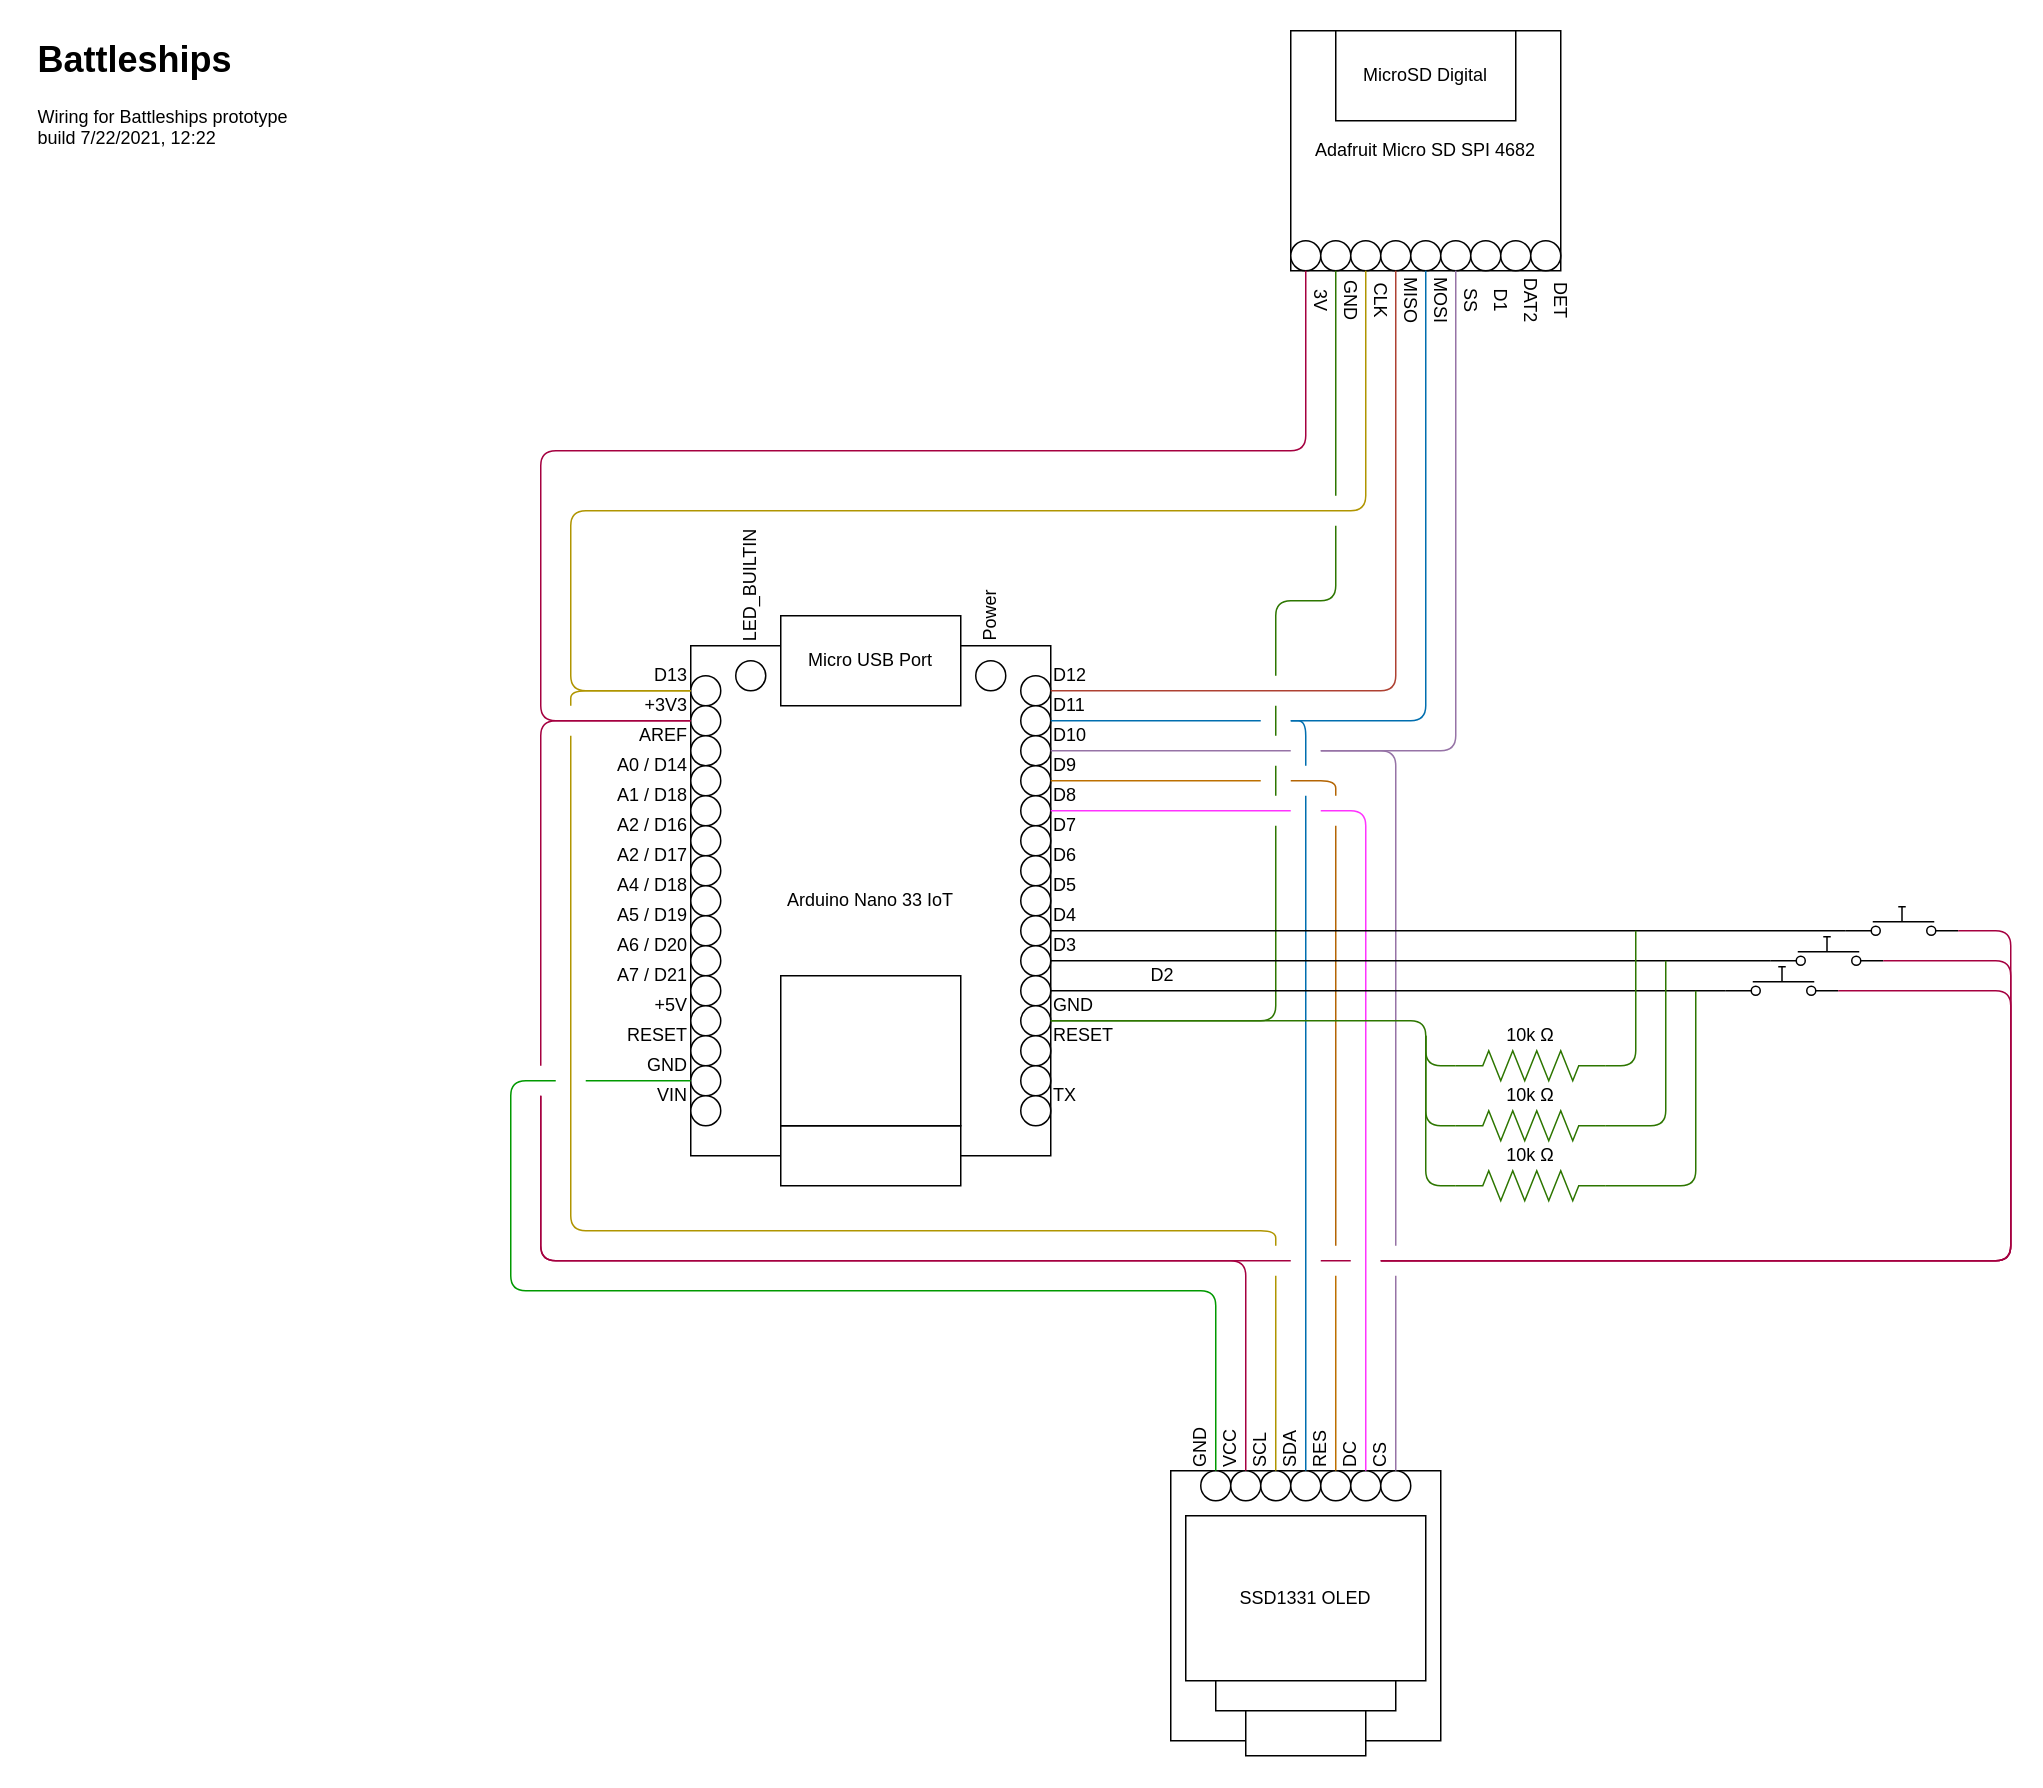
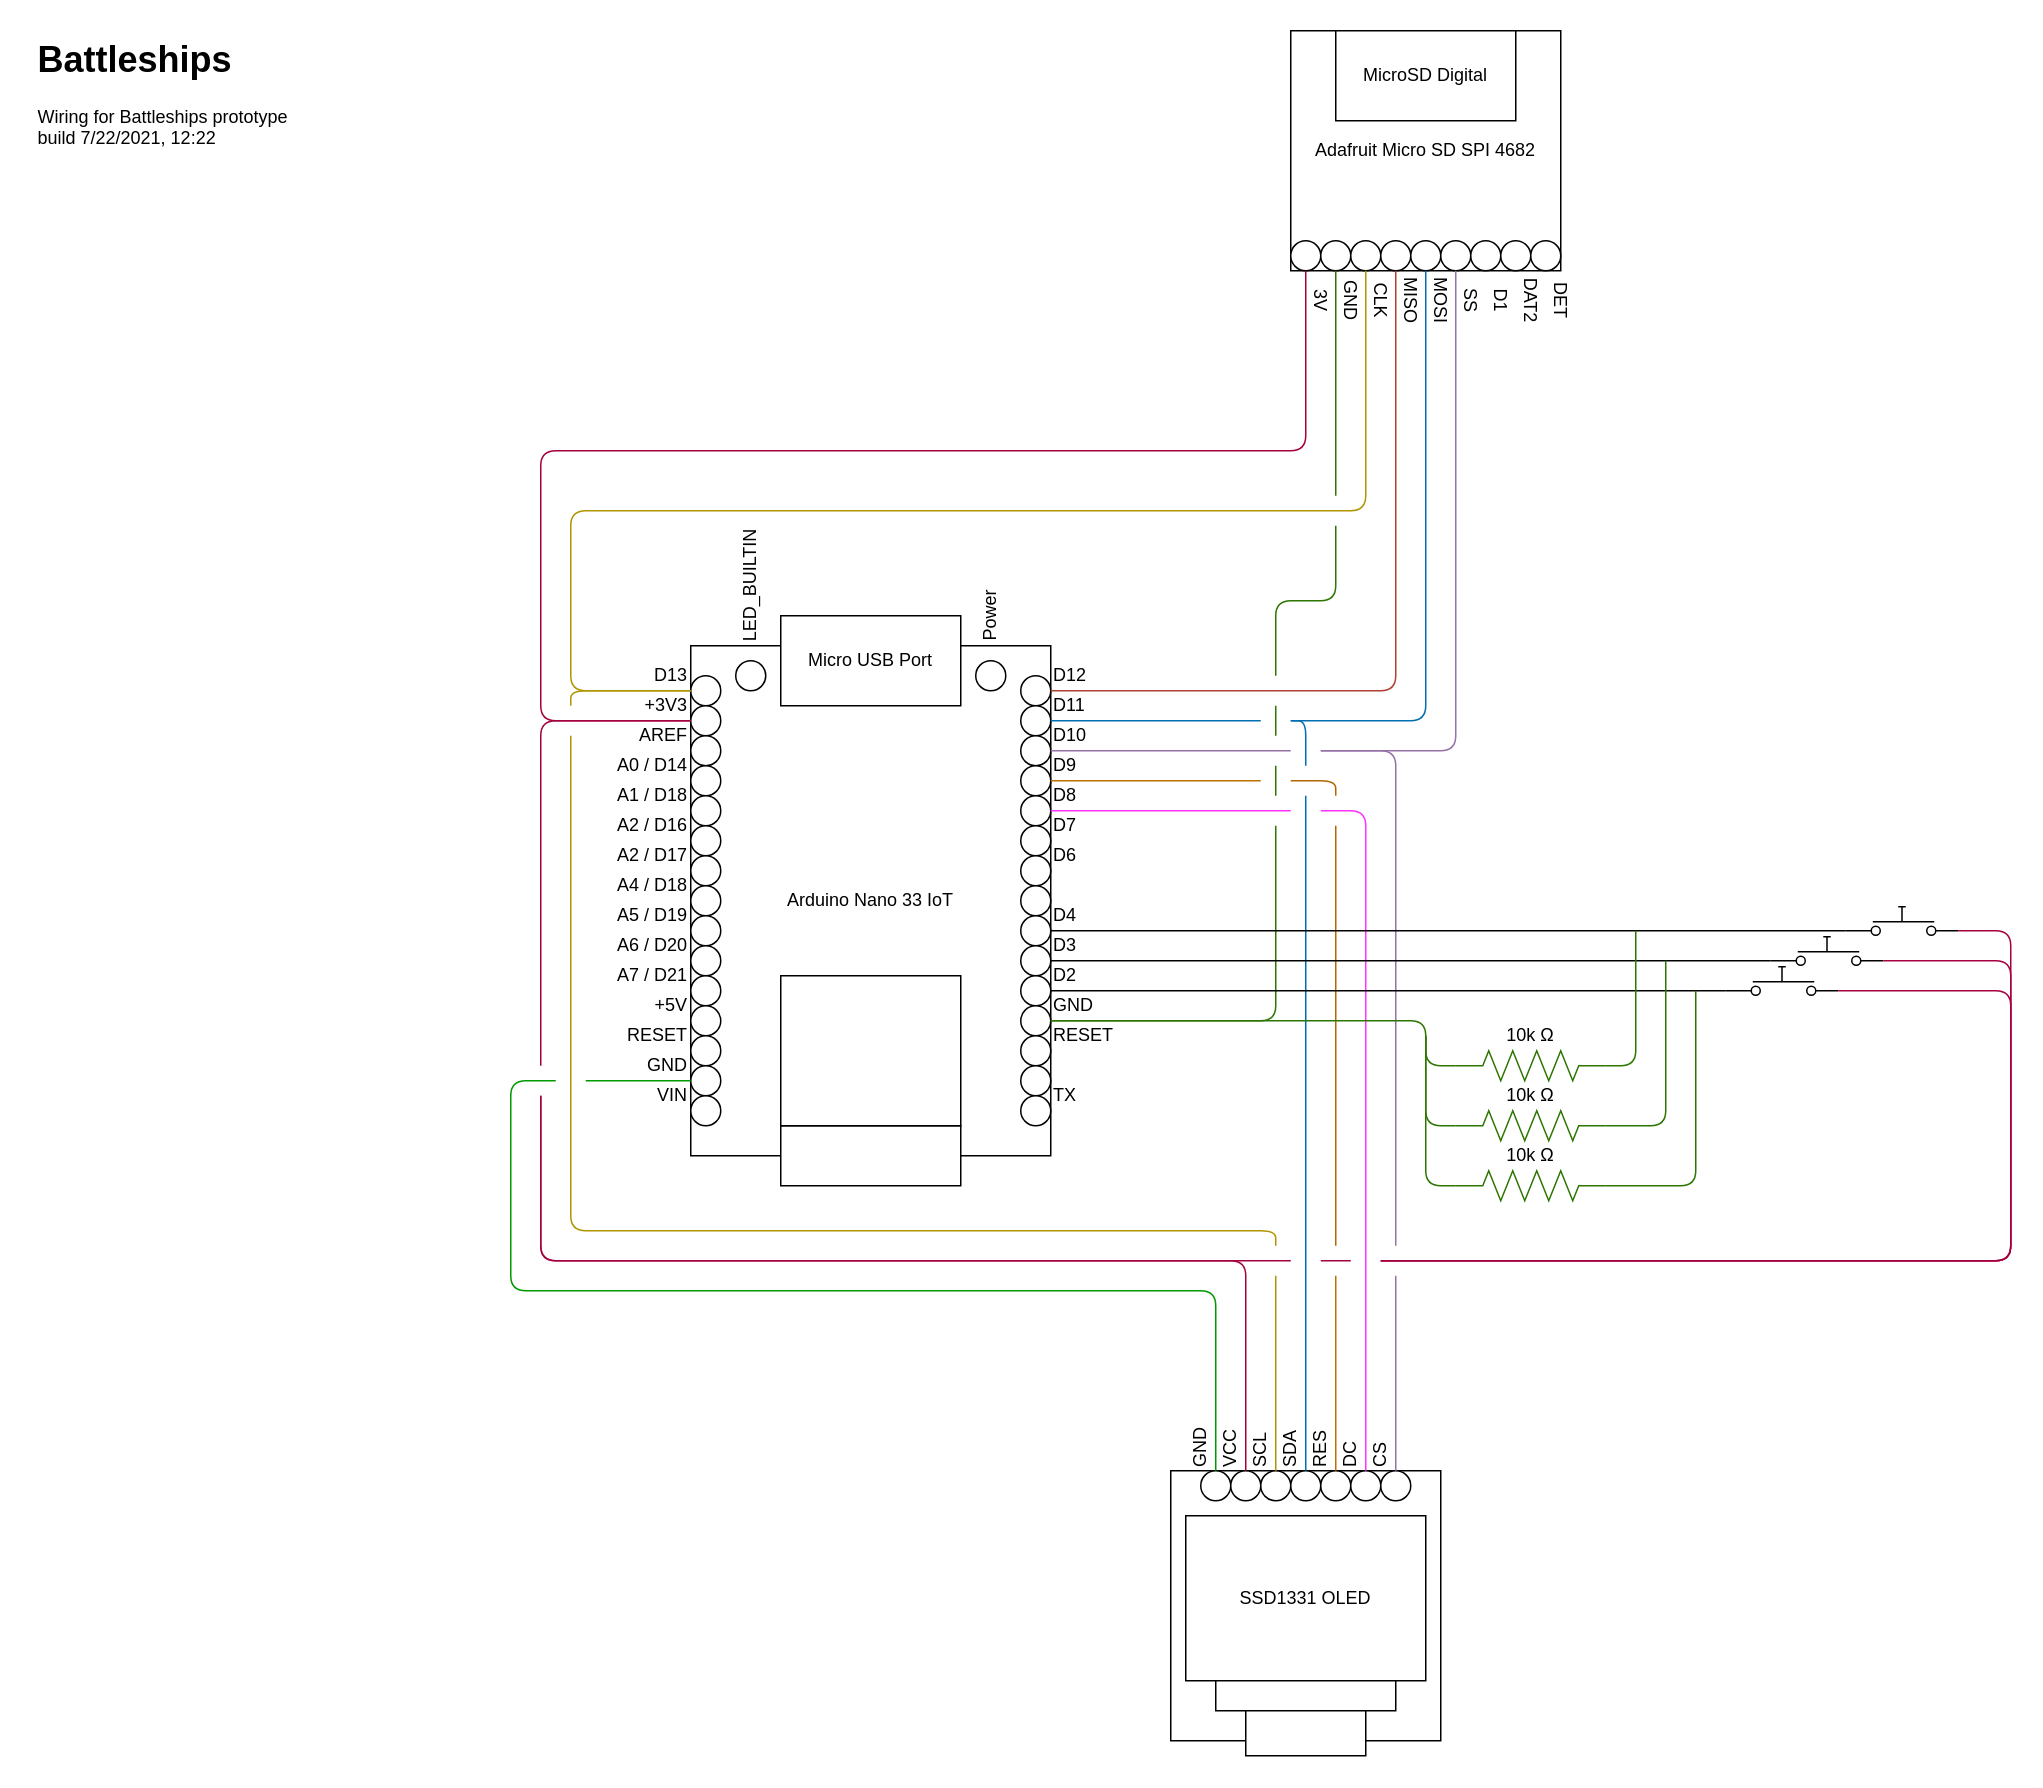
(1081, 886) -> none
(1178, 976) -> (1081, 976)
